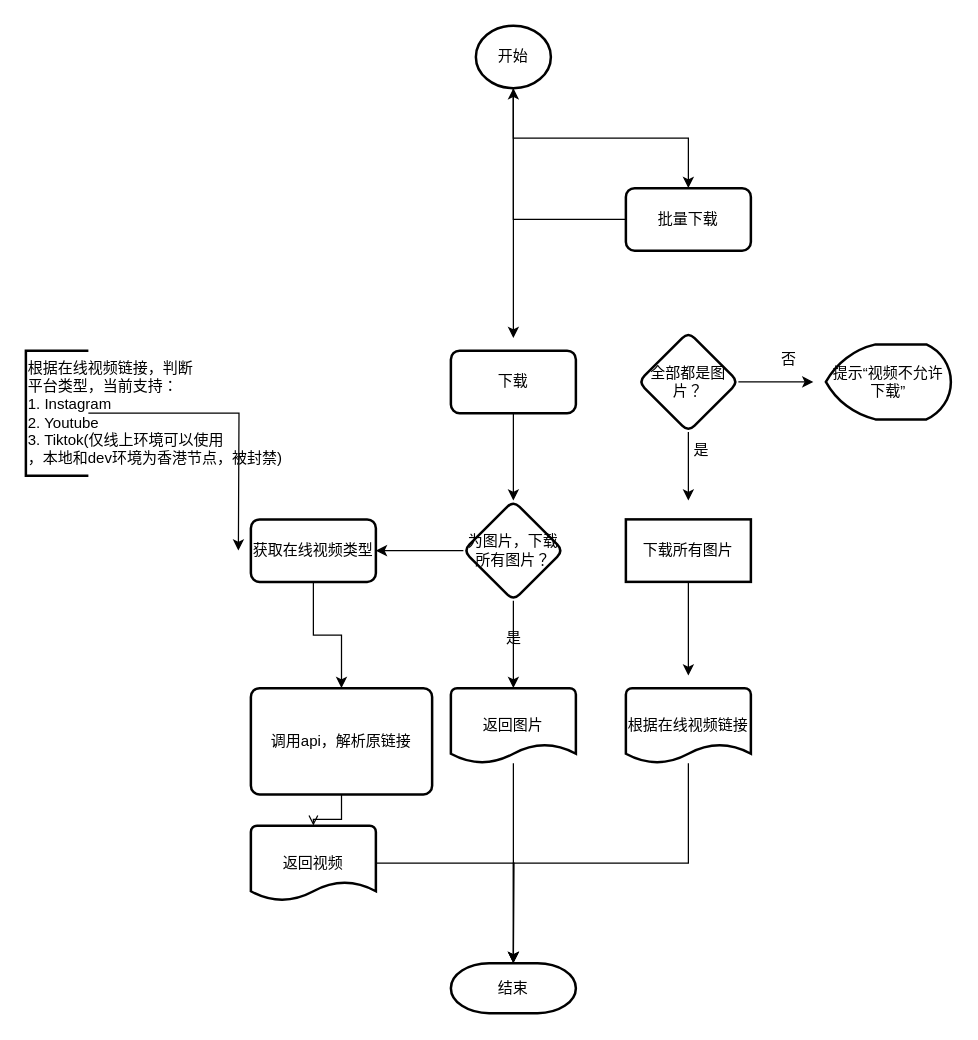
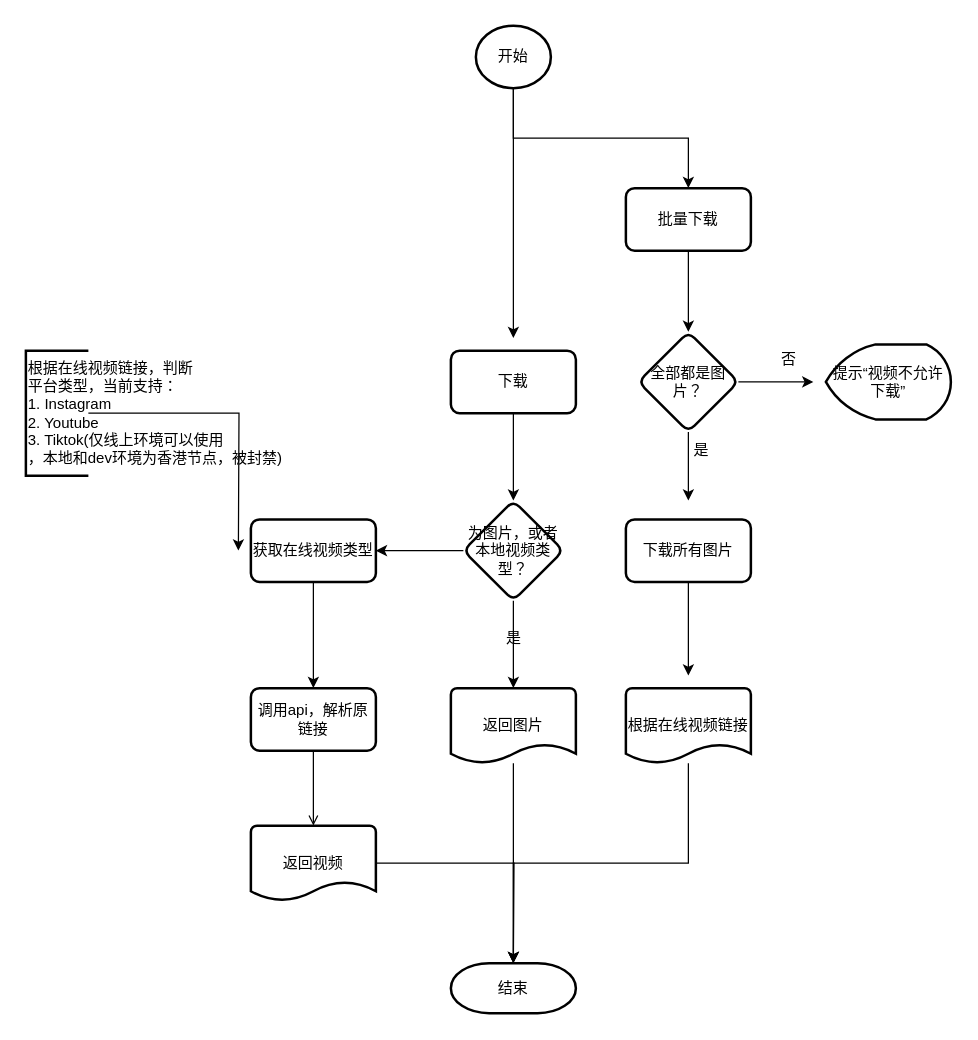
(571, 219) -> (688, 287)
(513, 551) -> (513, 551)
(688, 551) -> (688, 551)
(341, 741) -> (313, 719)
